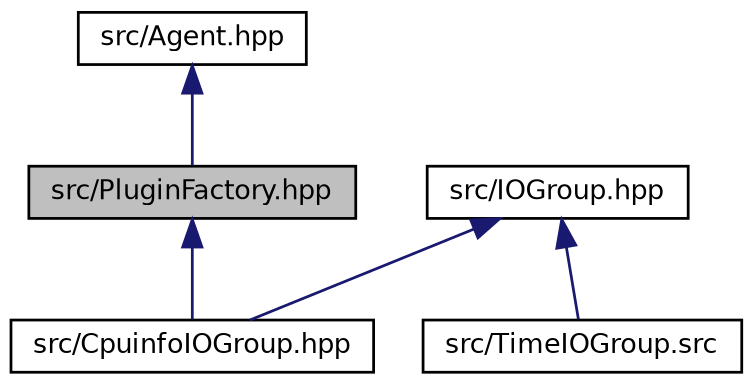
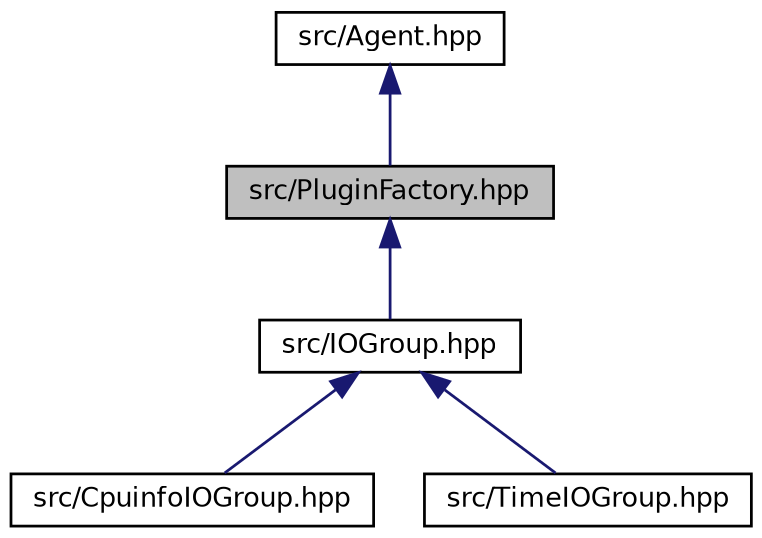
(192, 284) -> (390, 284)
(582, 346) -> (588, 500)
